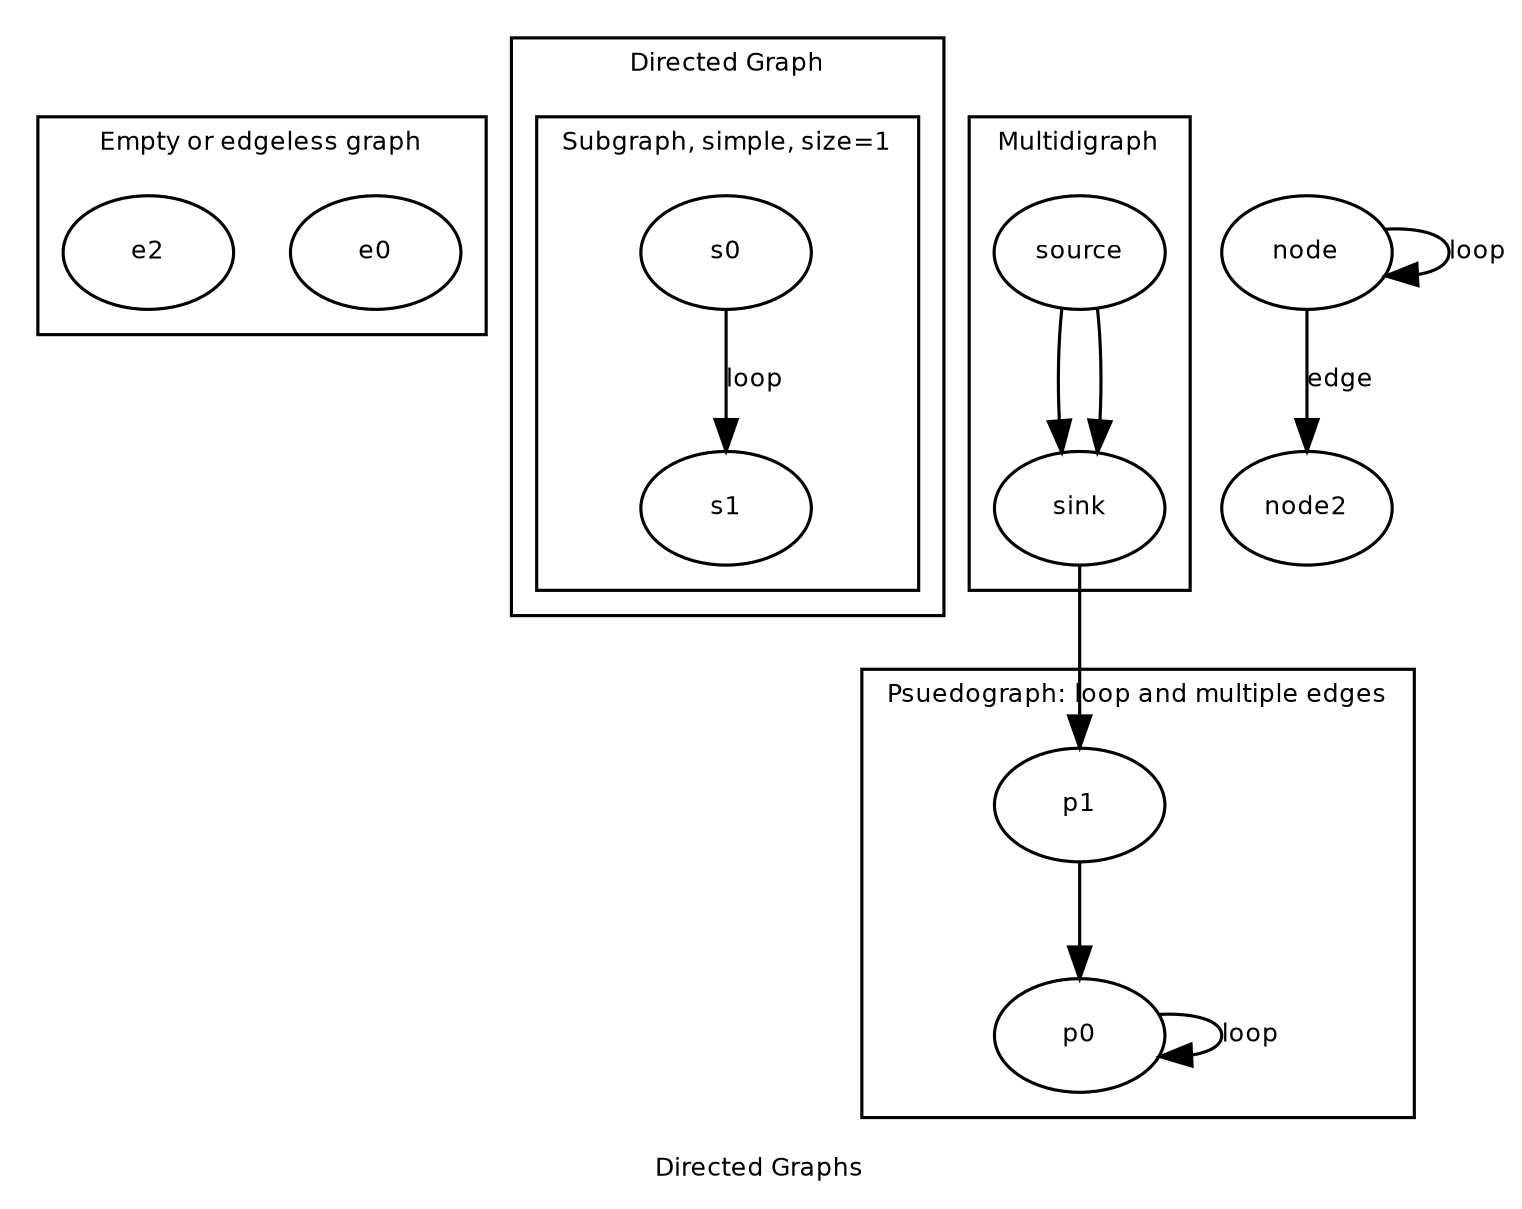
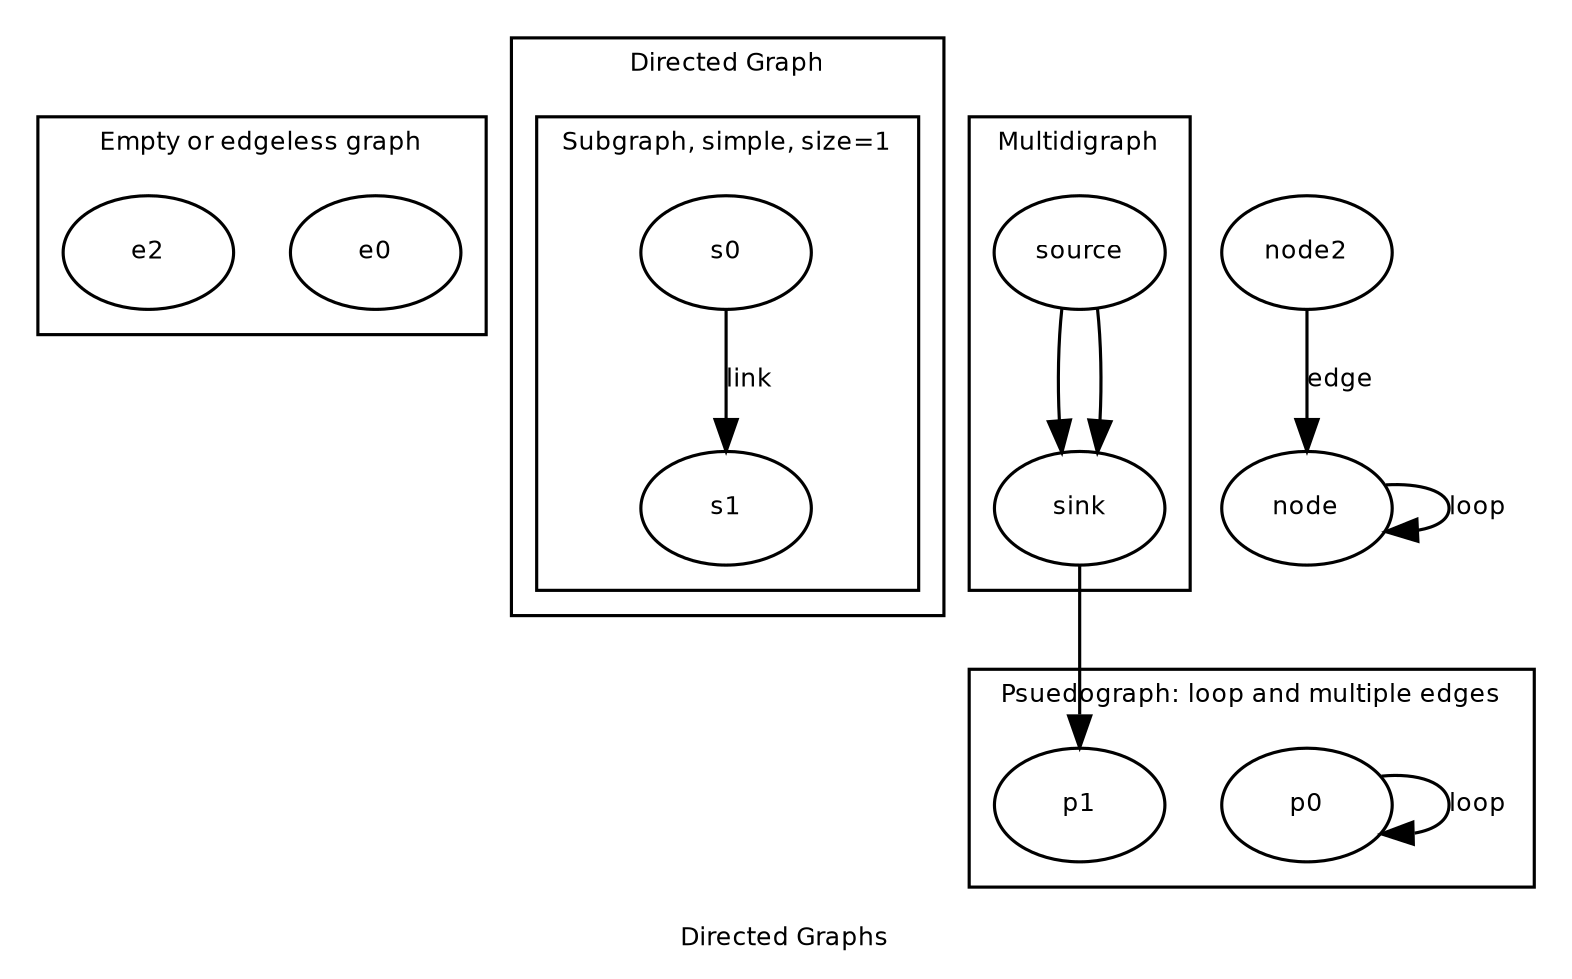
(1307, 365) -> (1307, 365)
(756, 380) -> (750, 380)
(1080, 905) -> none
